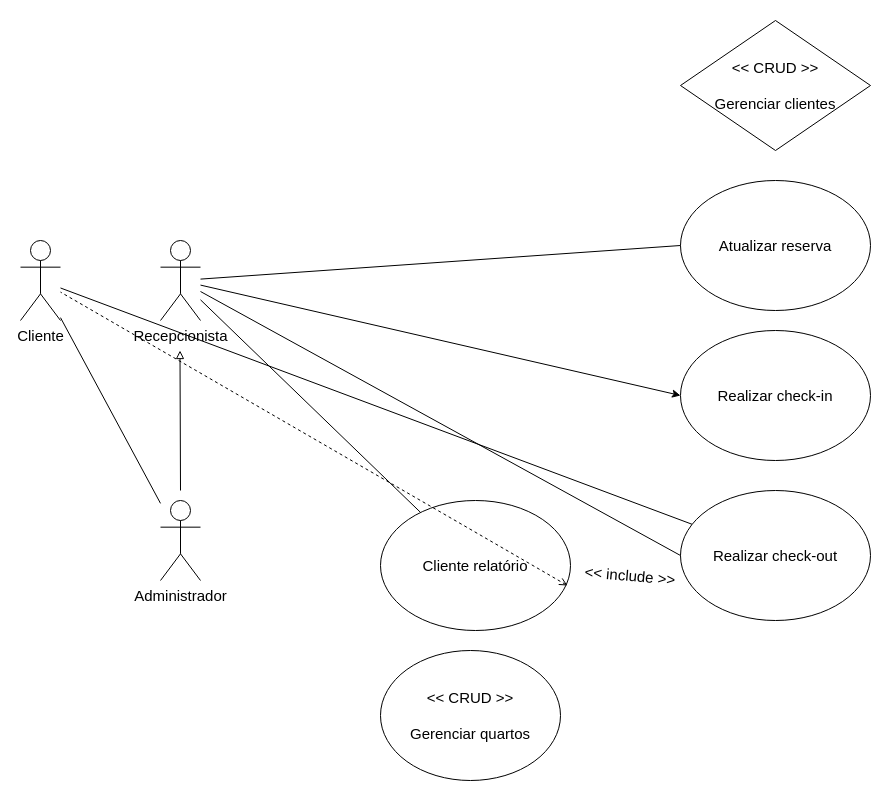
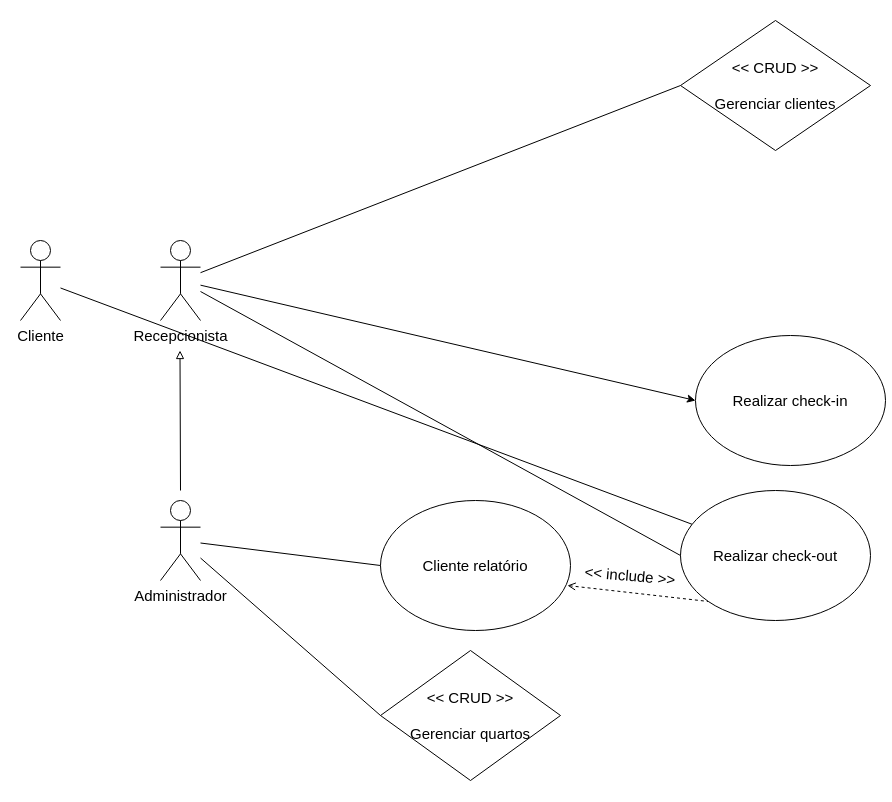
(776, 246) -> none
(440, 262) -> none
(222, 386) -> (639, 594)
(293, 389) -> (440, 179)
(776, 396) -> (791, 401)
(111, 412) -> (290, 636)
none -> (290, 554)
(471, 716) -> (471, 716)
